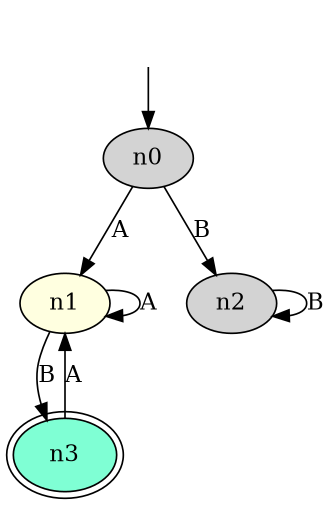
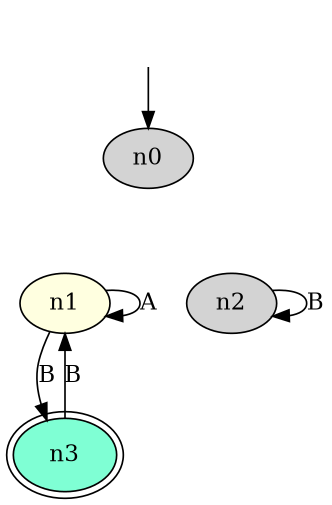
(111, 224) -> none
(186, 224) -> none
(73, 376) -> (73, 376)
